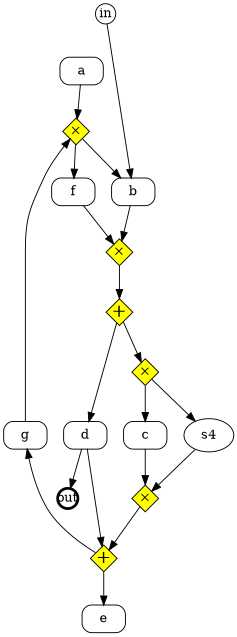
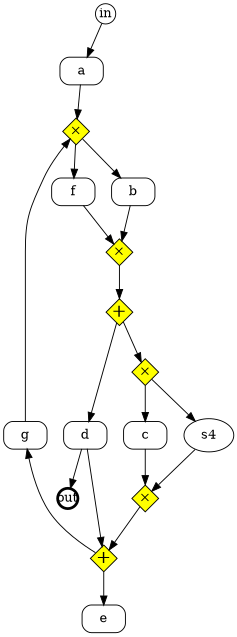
(118, 97) -> (96, 36)
